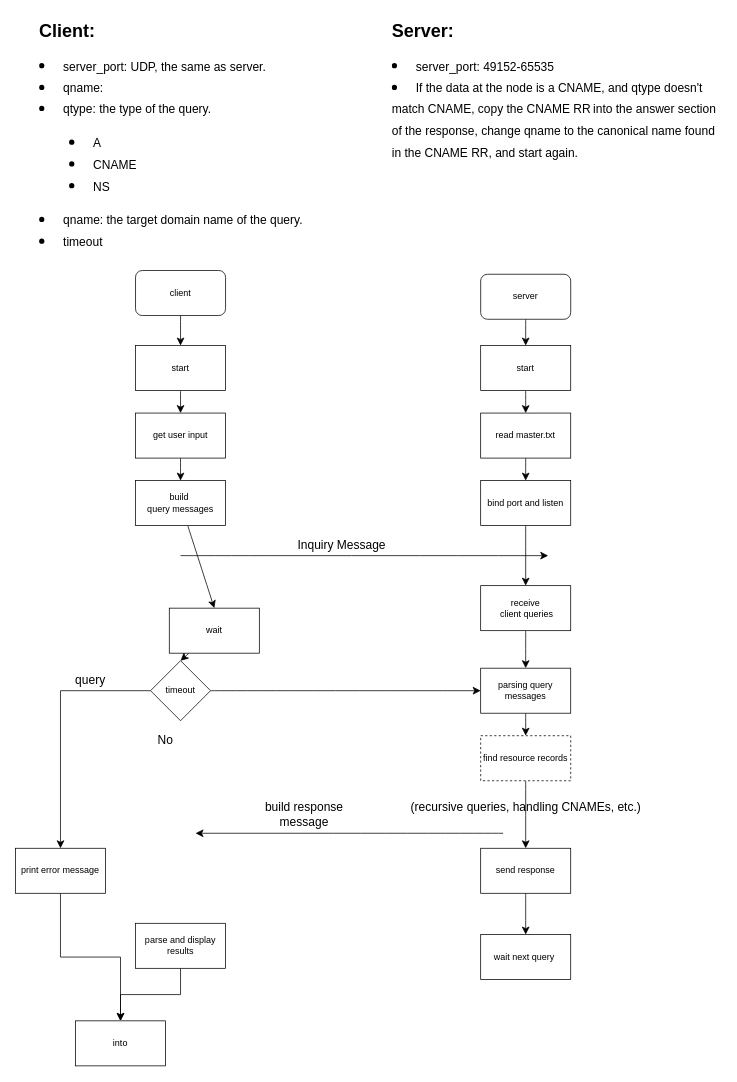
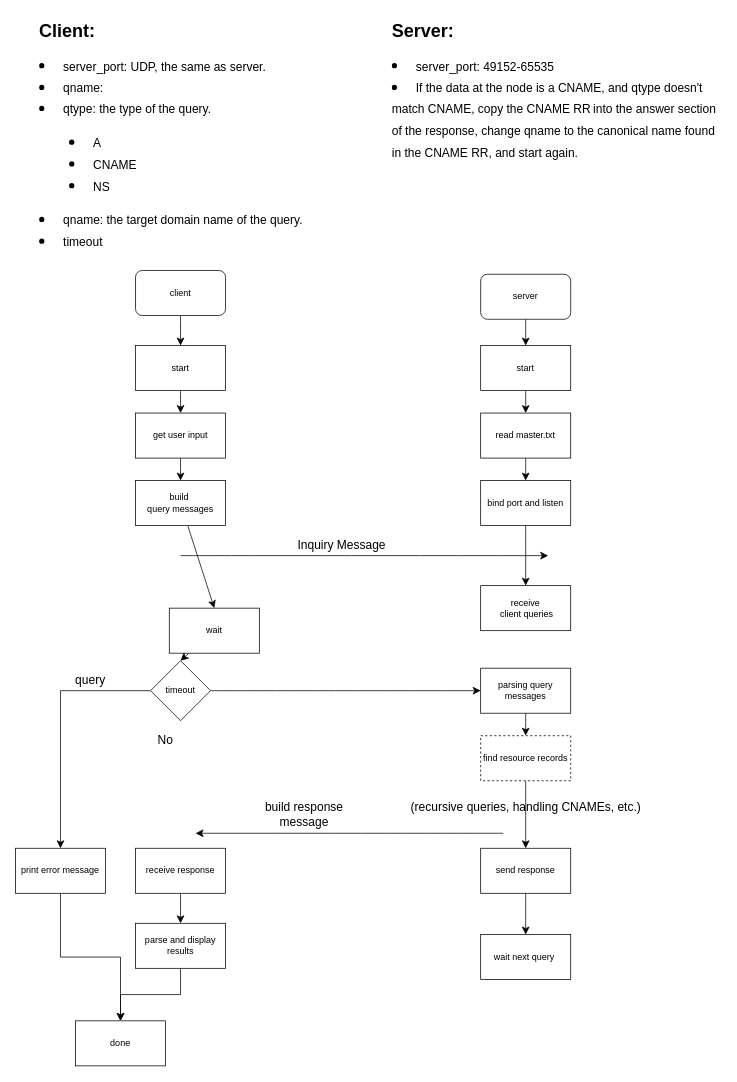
(525, 646) -> none
none -> (180, 870)
none -> (180, 905)
(120, 1043) -> (120, 1043)
